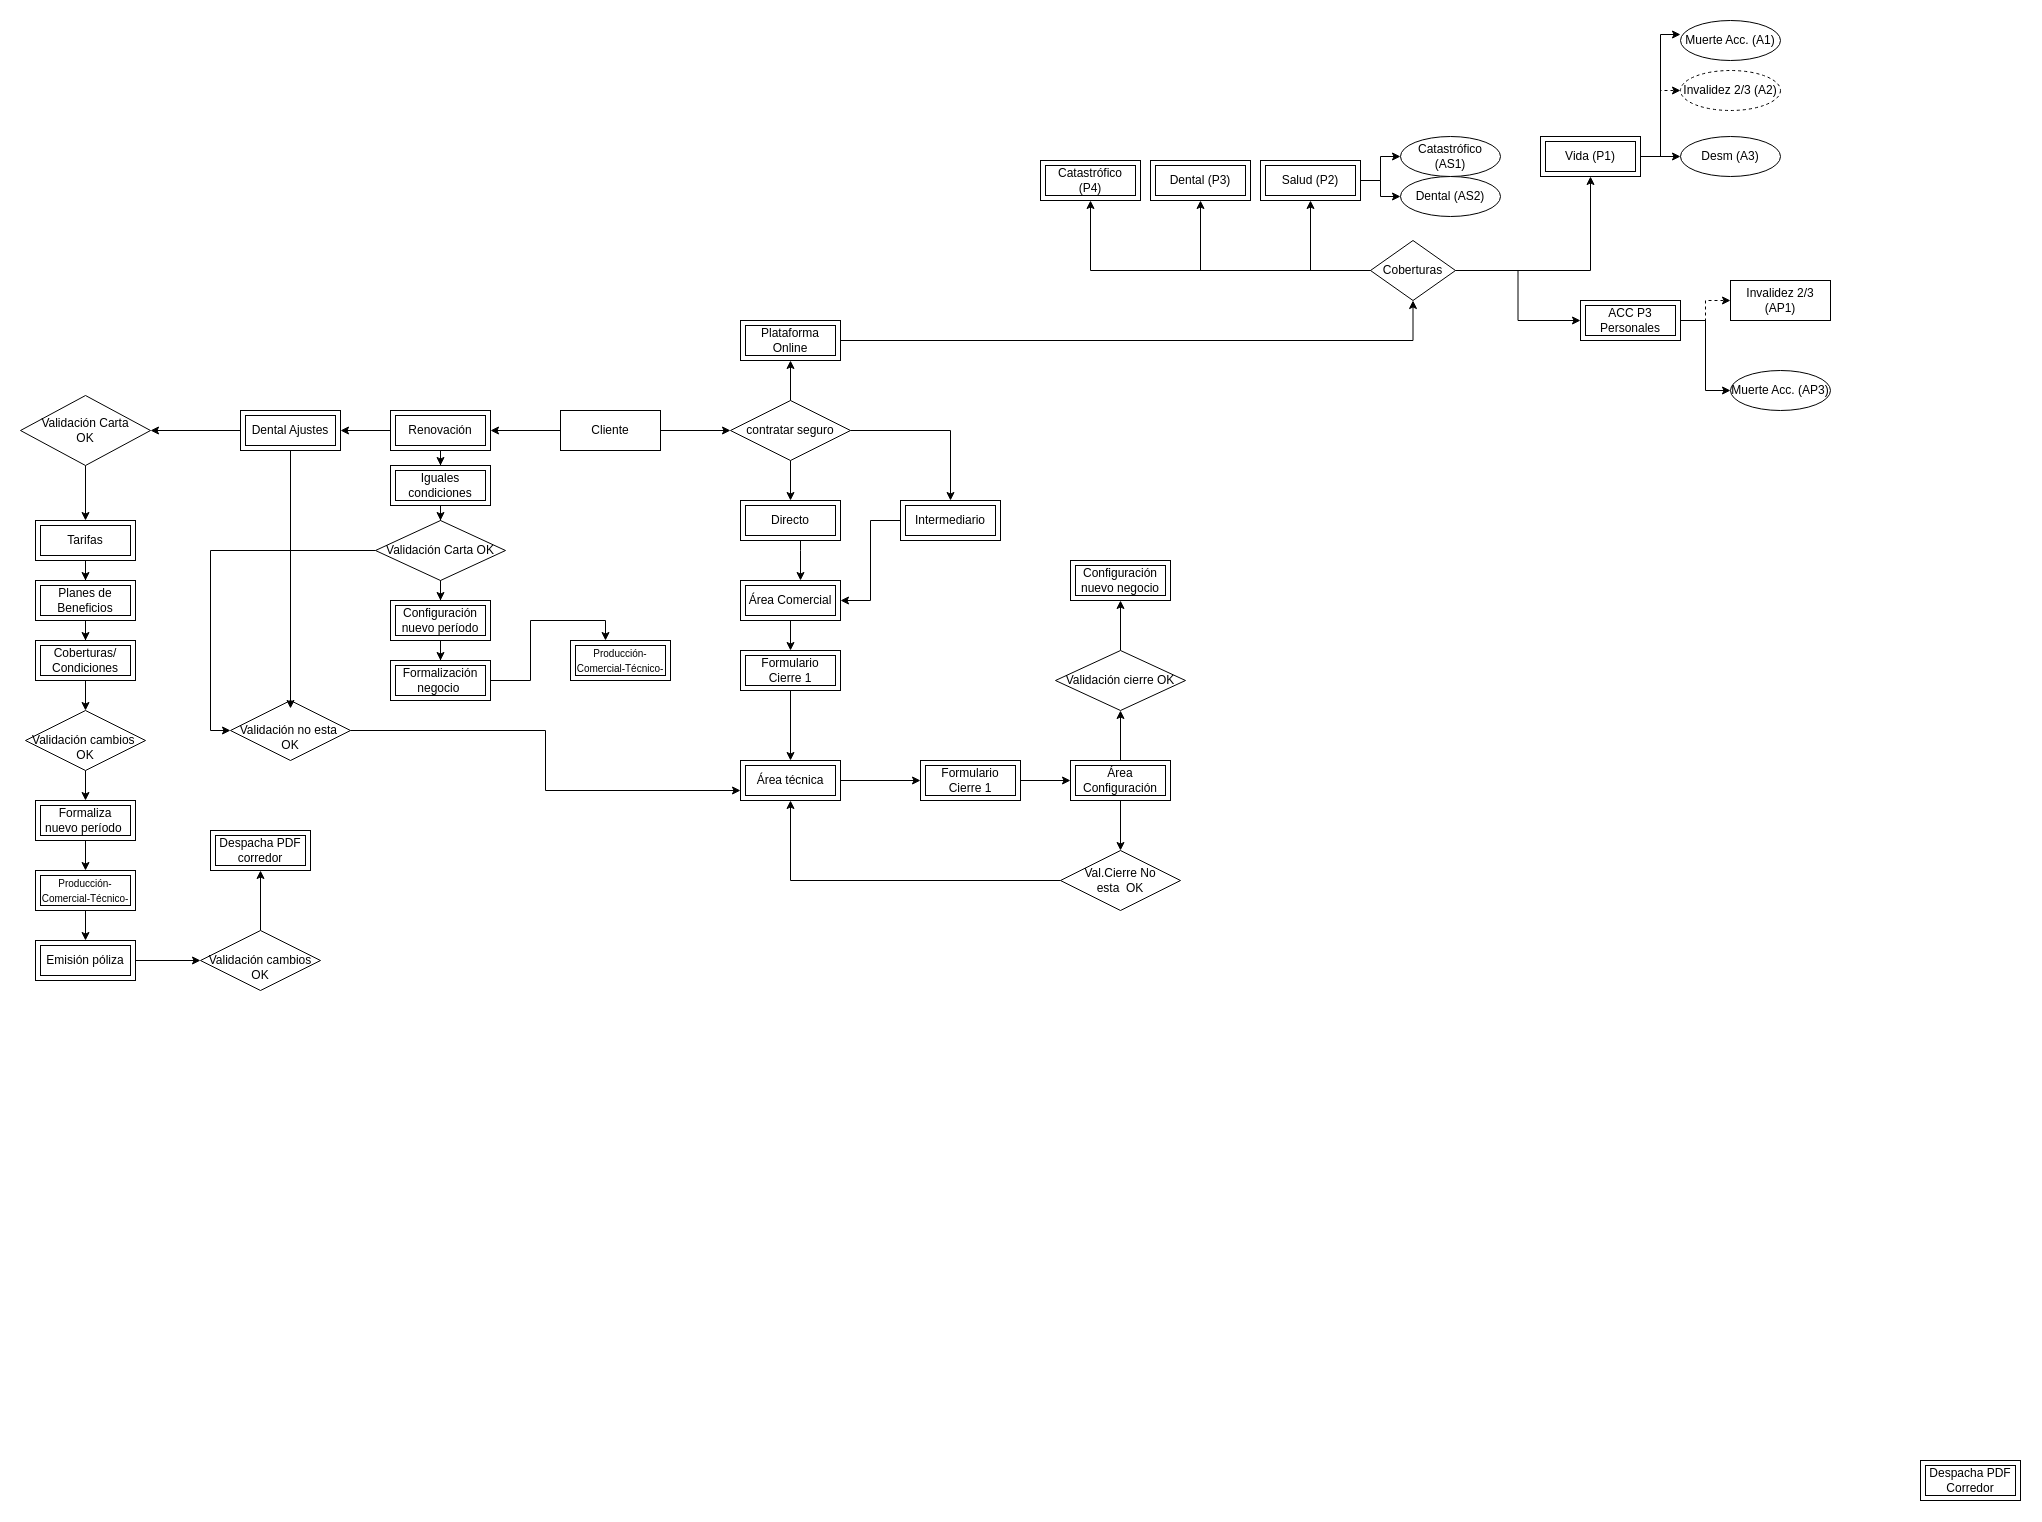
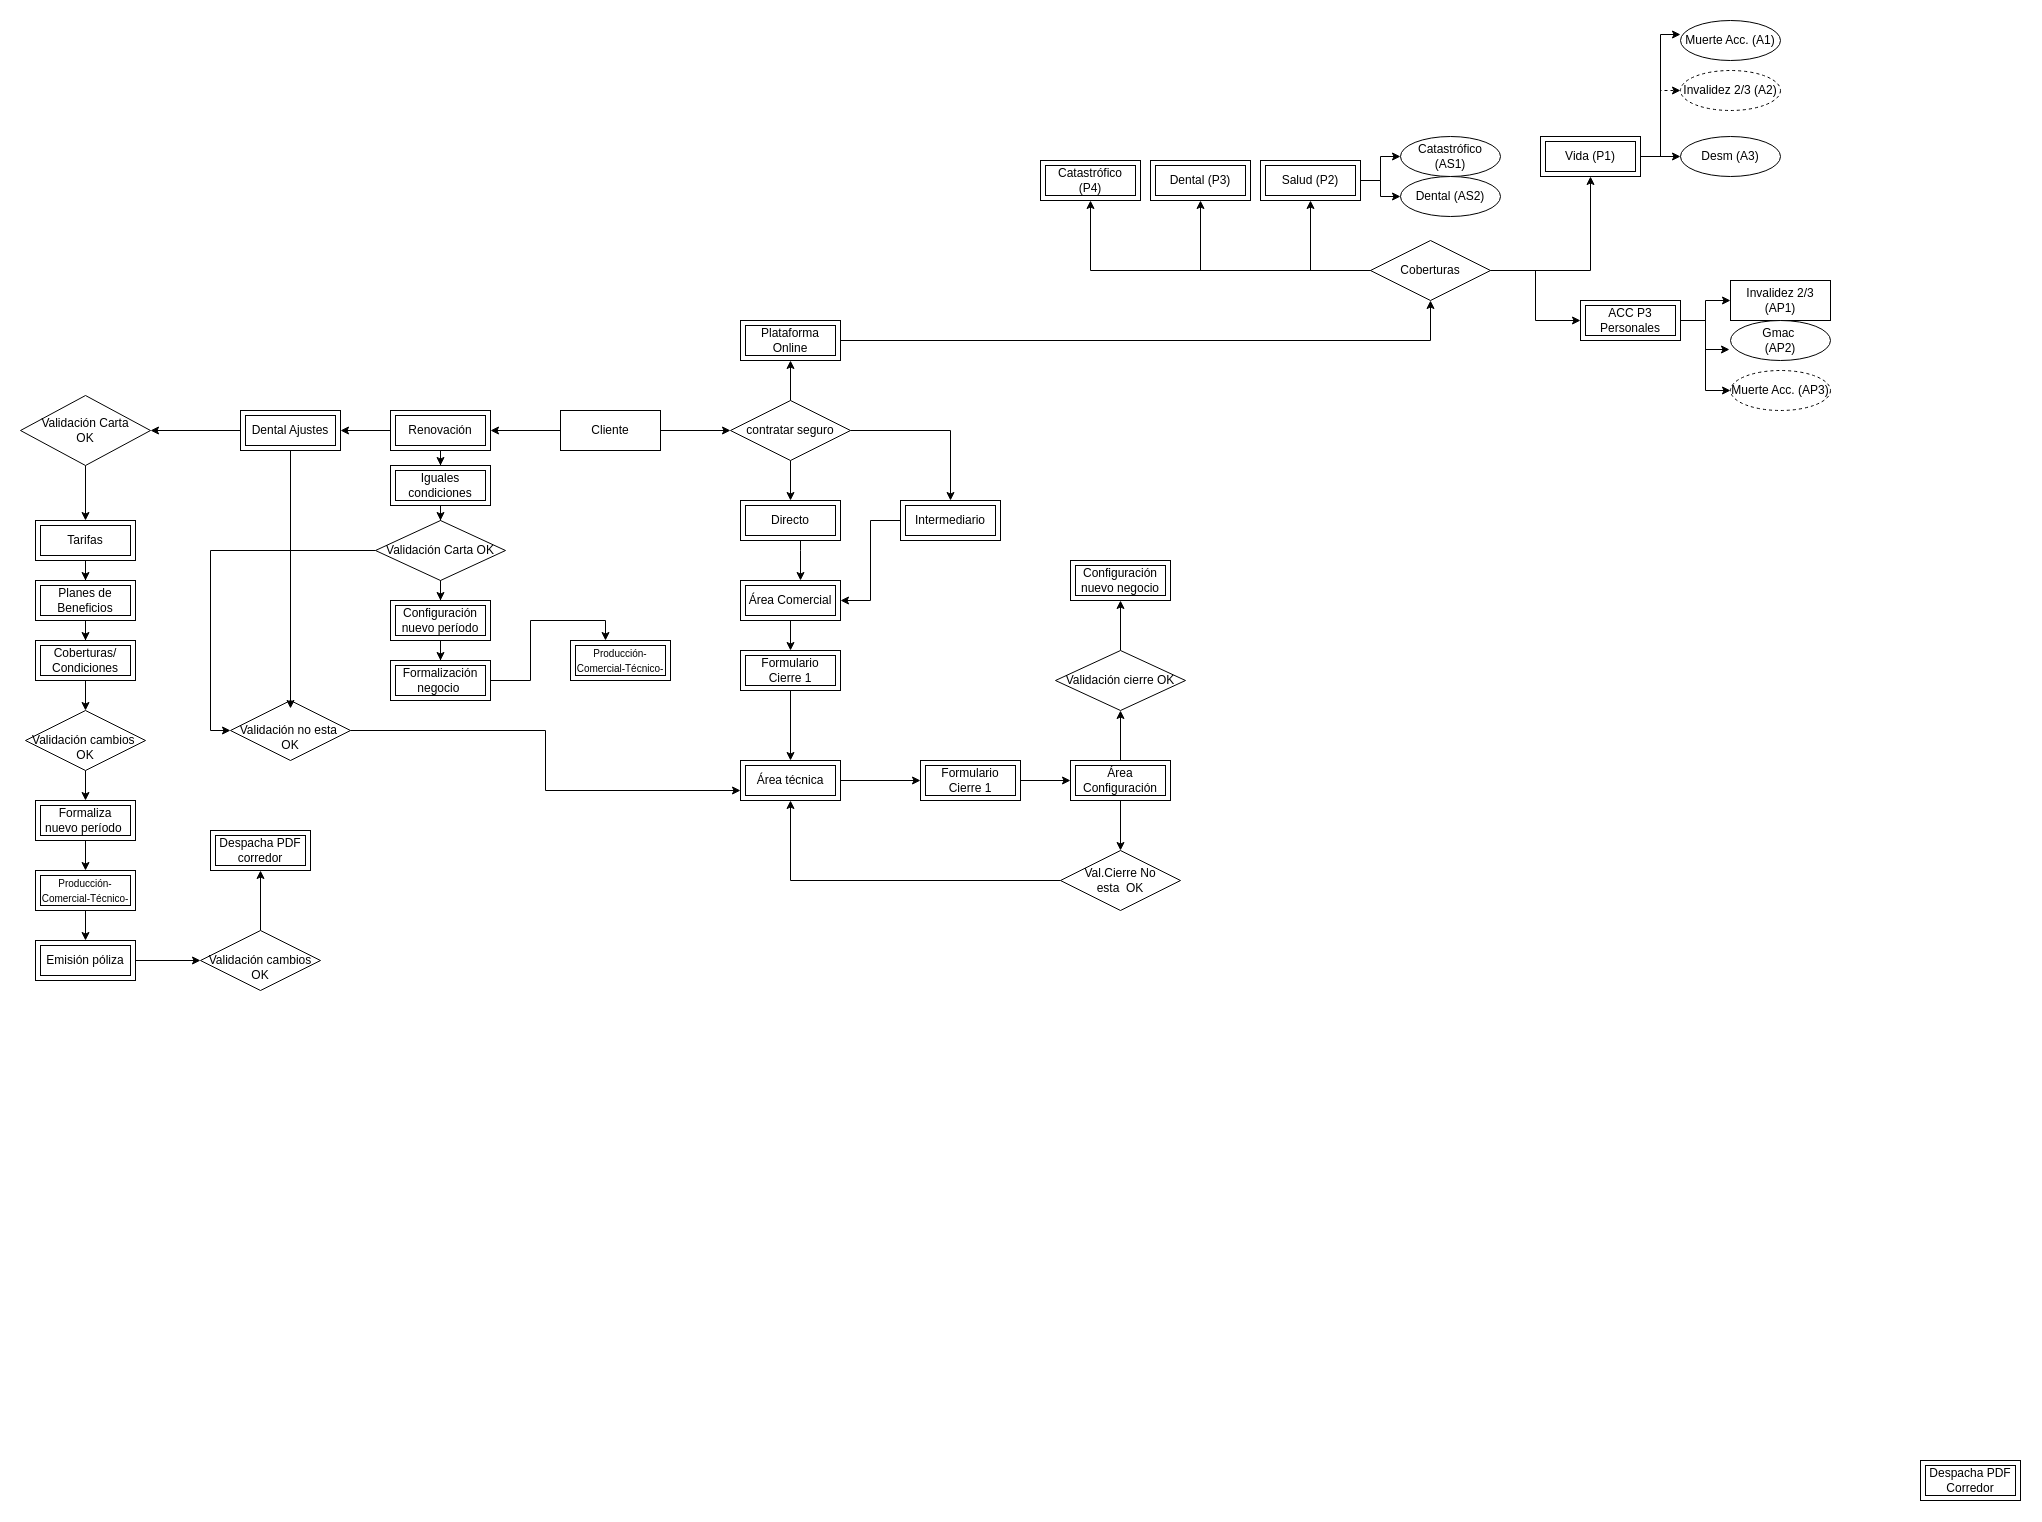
(1413, 271) -> (1431, 271)
(1706, 302) -> (1706, 302)
none -> (1781, 341)
none -> (1715, 350)
(1781, 391) -> (1781, 391)
